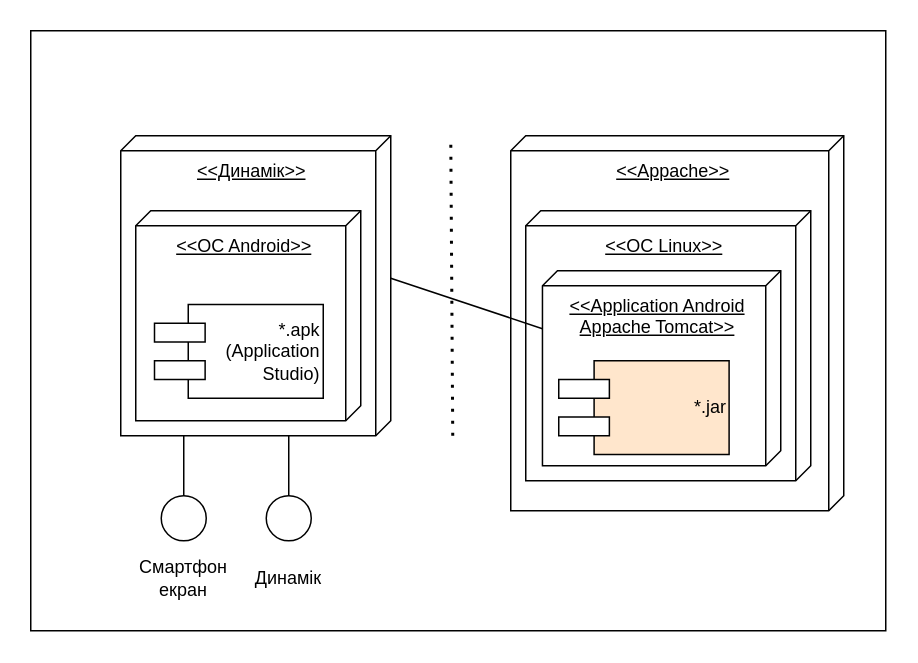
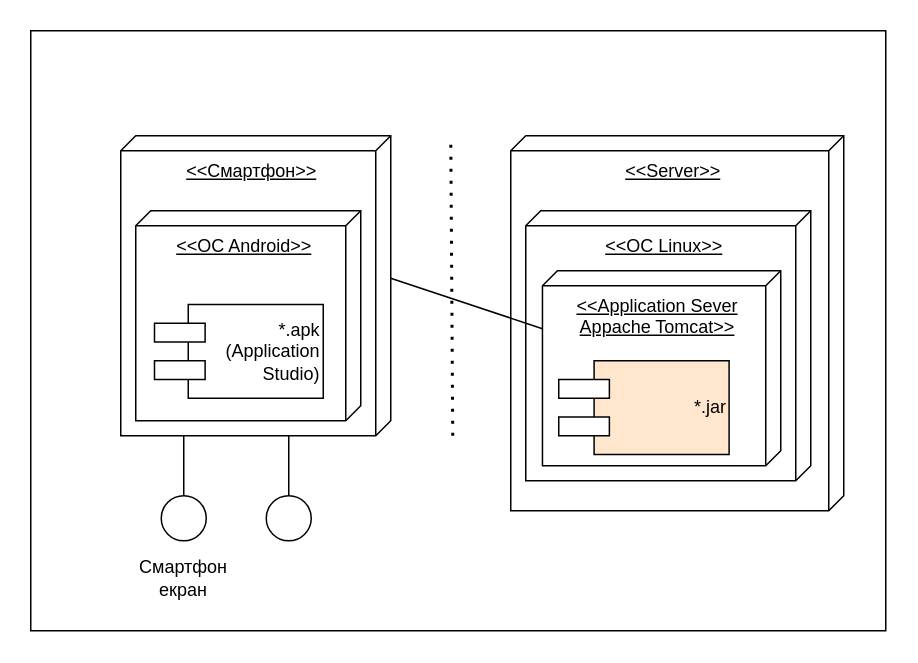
(252, 172) -> (252, 172)
(674, 172) -> (674, 172)
(658, 318) -> (658, 318)
(289, 578) -> none
